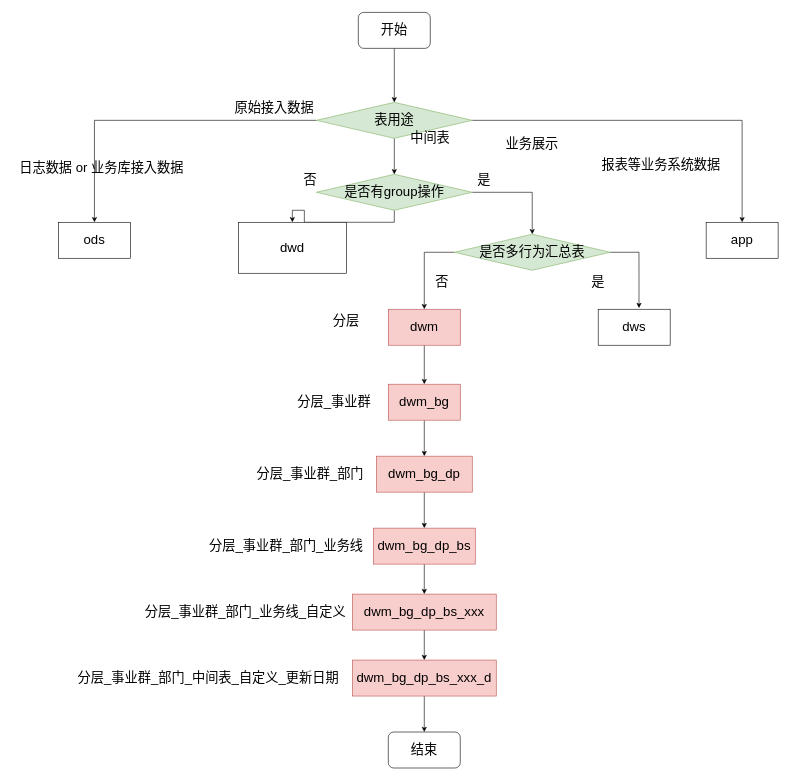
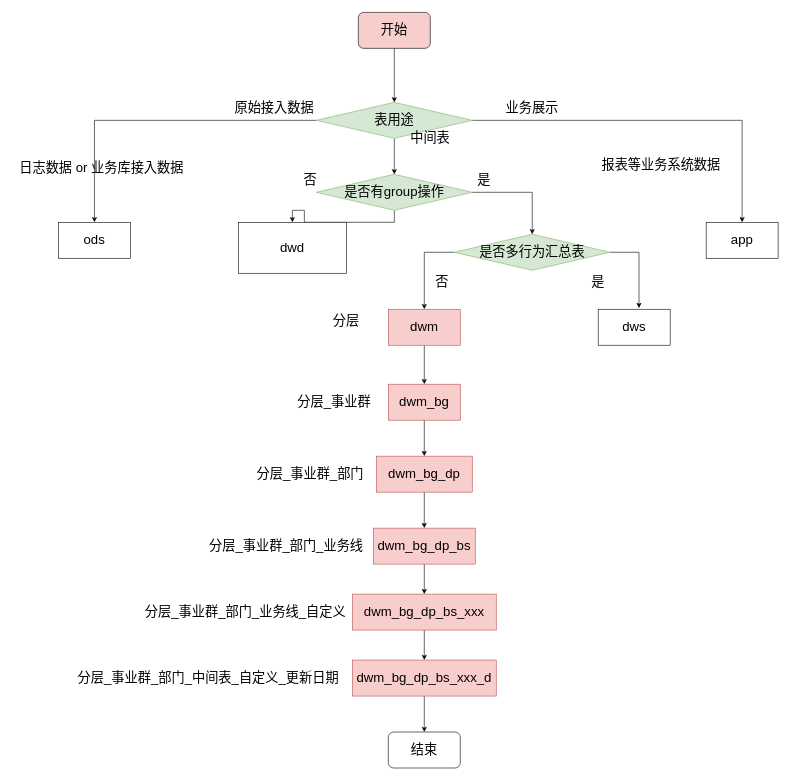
(395, 30) -> (395, 30)
(533, 144) -> (533, 108)
